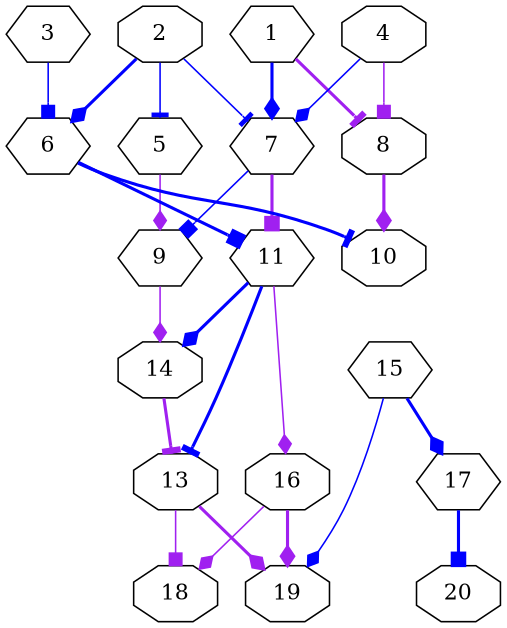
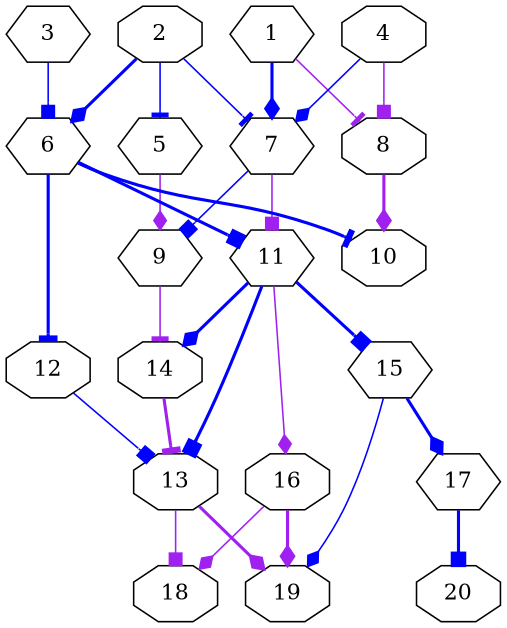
(321, 83) -> (321, 83)
(272, 194) -> (272, 194)
none -> (325, 309)
(160, 310) -> (160, 310)
(229, 367) -> (229, 367)
none -> (48, 370)
